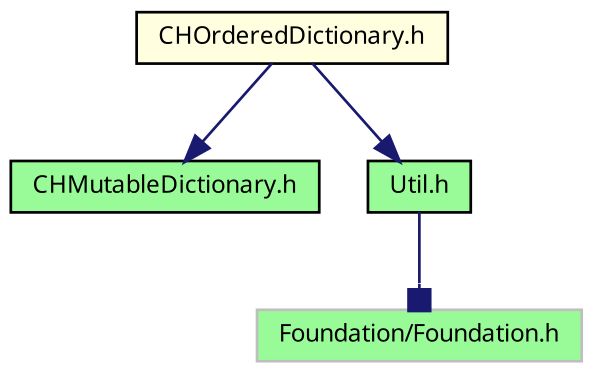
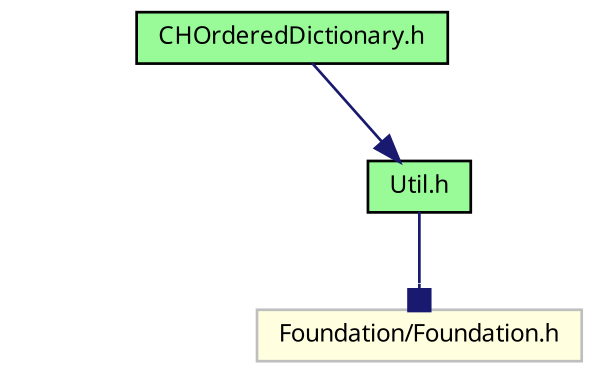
(292, 38) -> (292, 38)
(165, 187) -> none
(419, 335) -> (419, 335)
